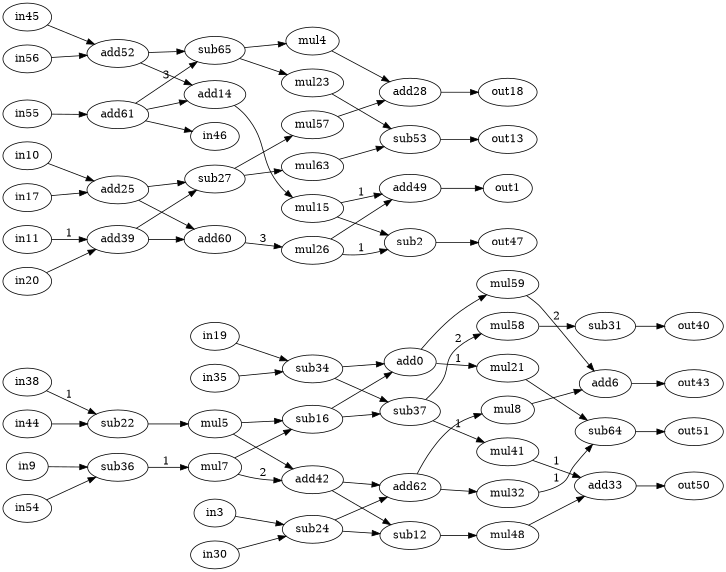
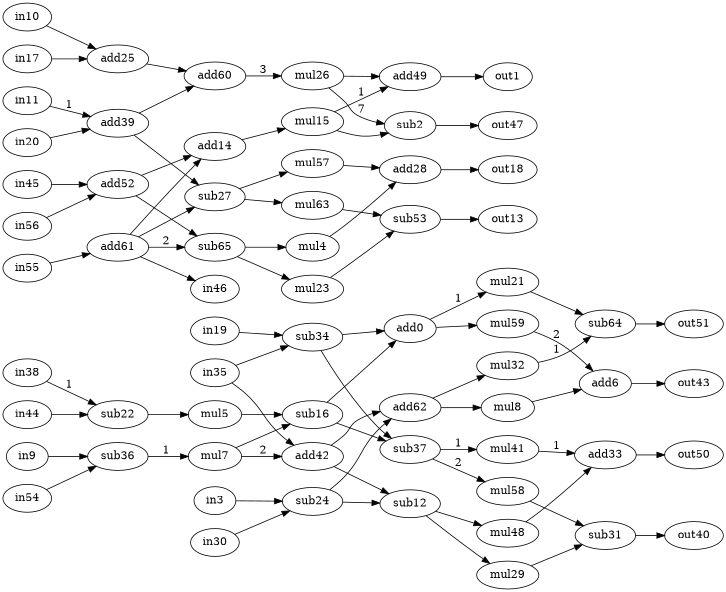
(166, 76) -> (166, 241)
(163, 185) -> (163, 224)
(362, 248) -> (362, 110)
(261, 450) -> (260, 409)
none -> (508, 575)
